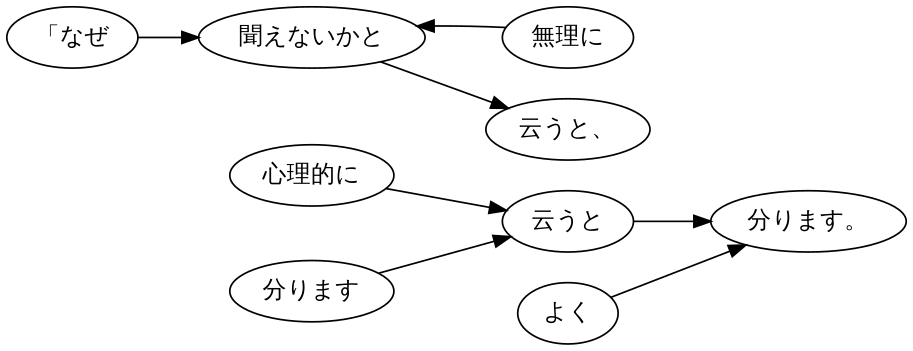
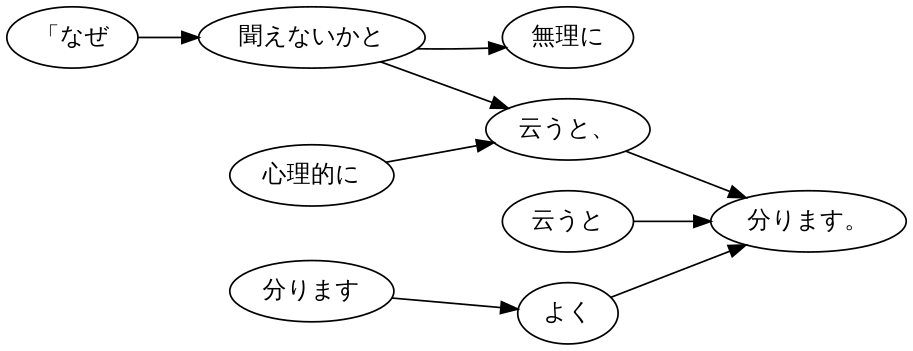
(470, 26) -> (453, 49)
none -> (678, 171)
(438, 198) -> (431, 154)
(436, 257) -> (446, 303)
